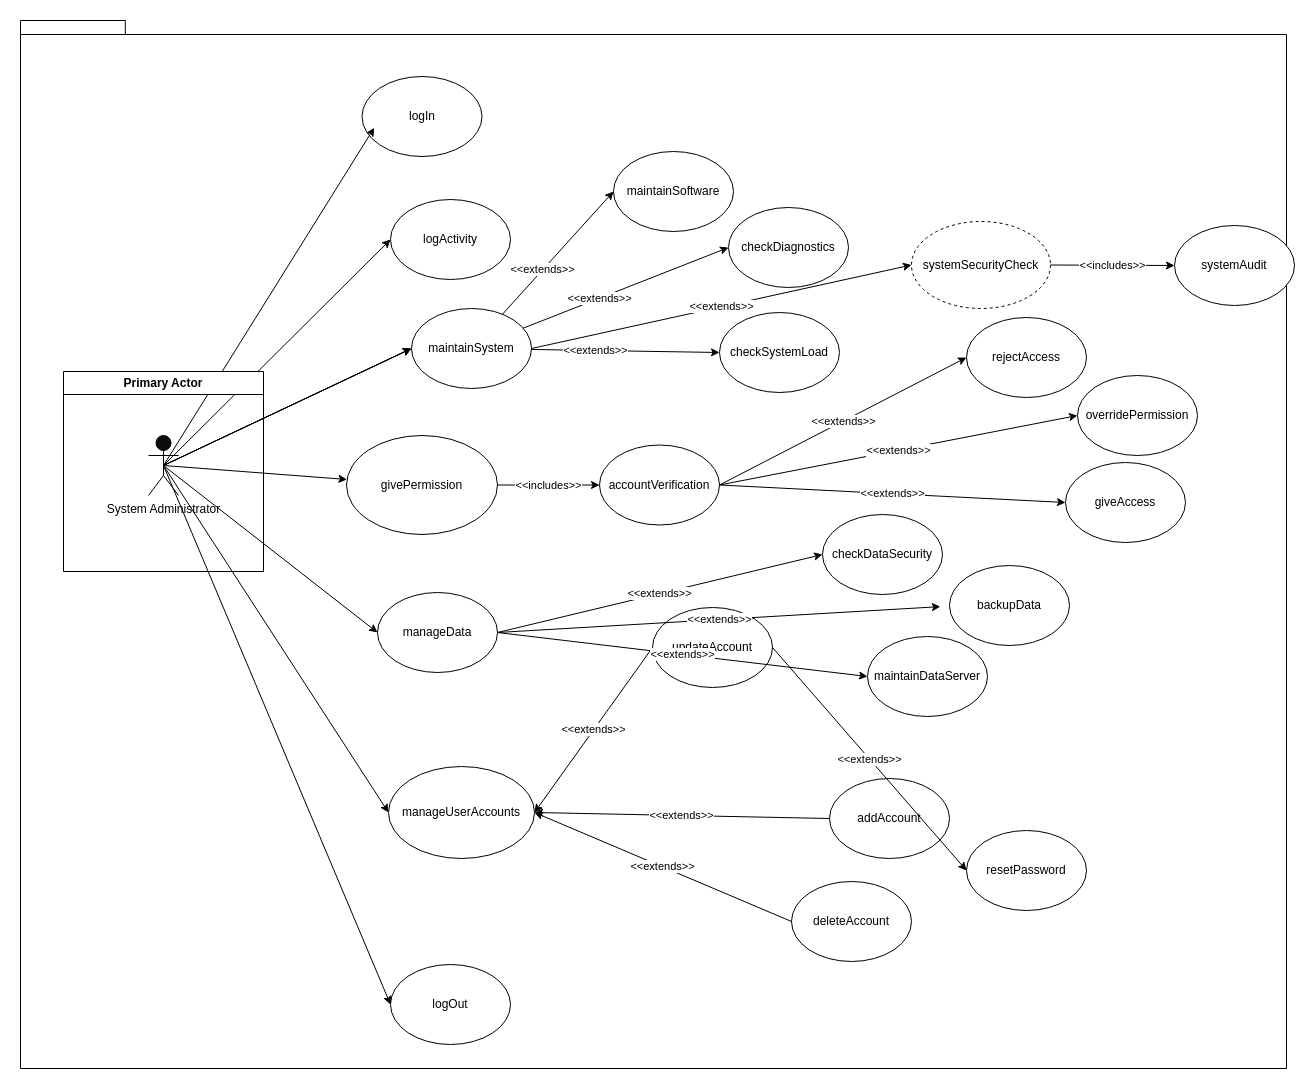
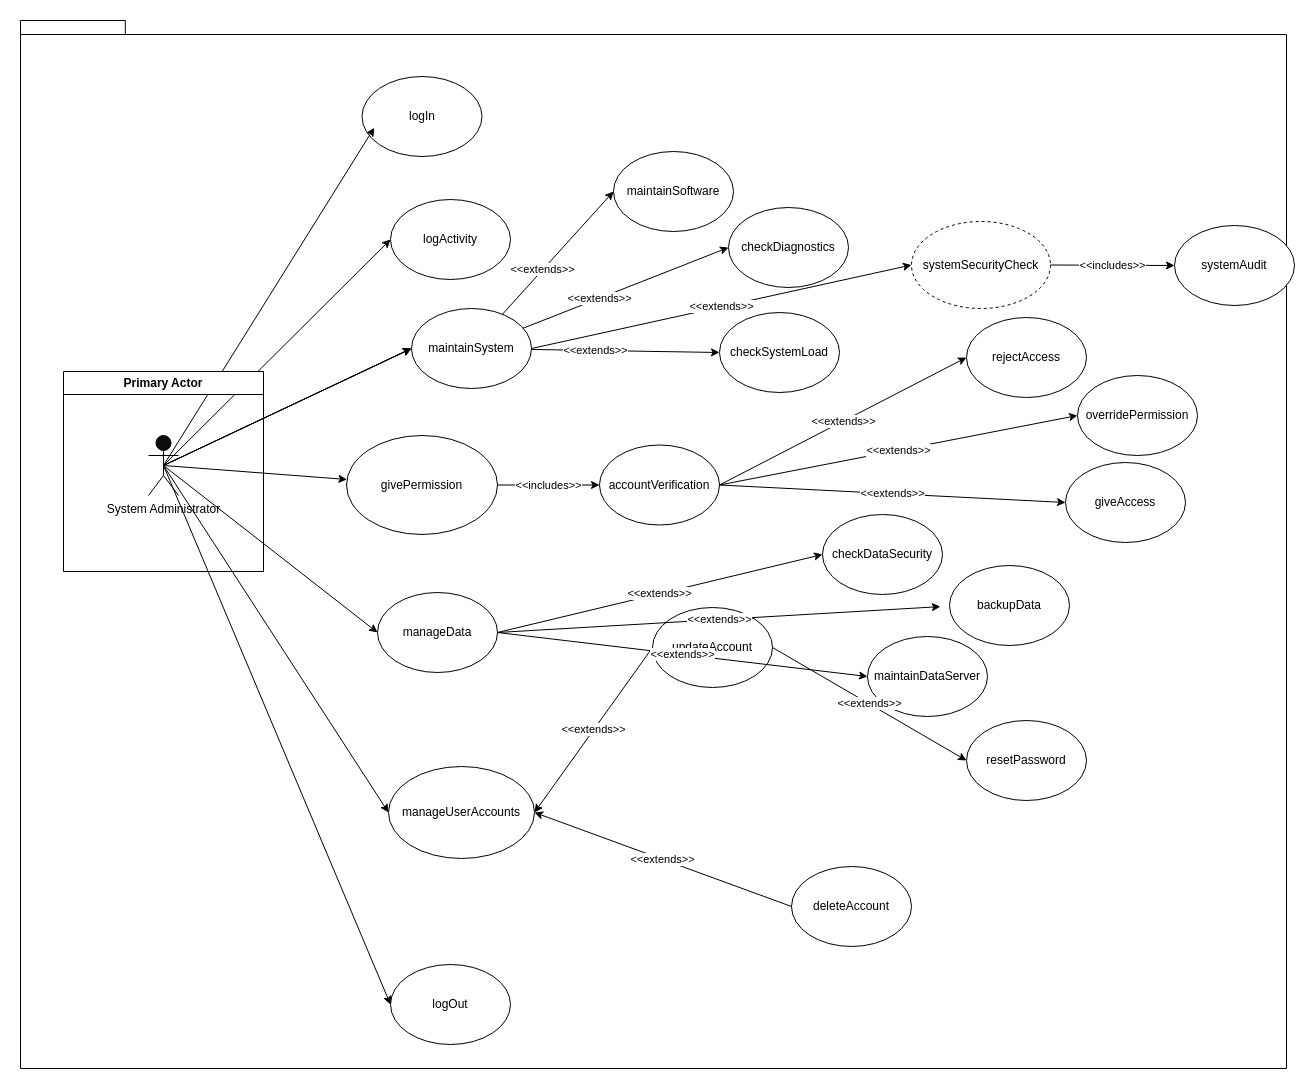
(685, 816) -> none
(890, 819) -> none
(1027, 871) -> (1027, 761)
(852, 922) -> (852, 907)
